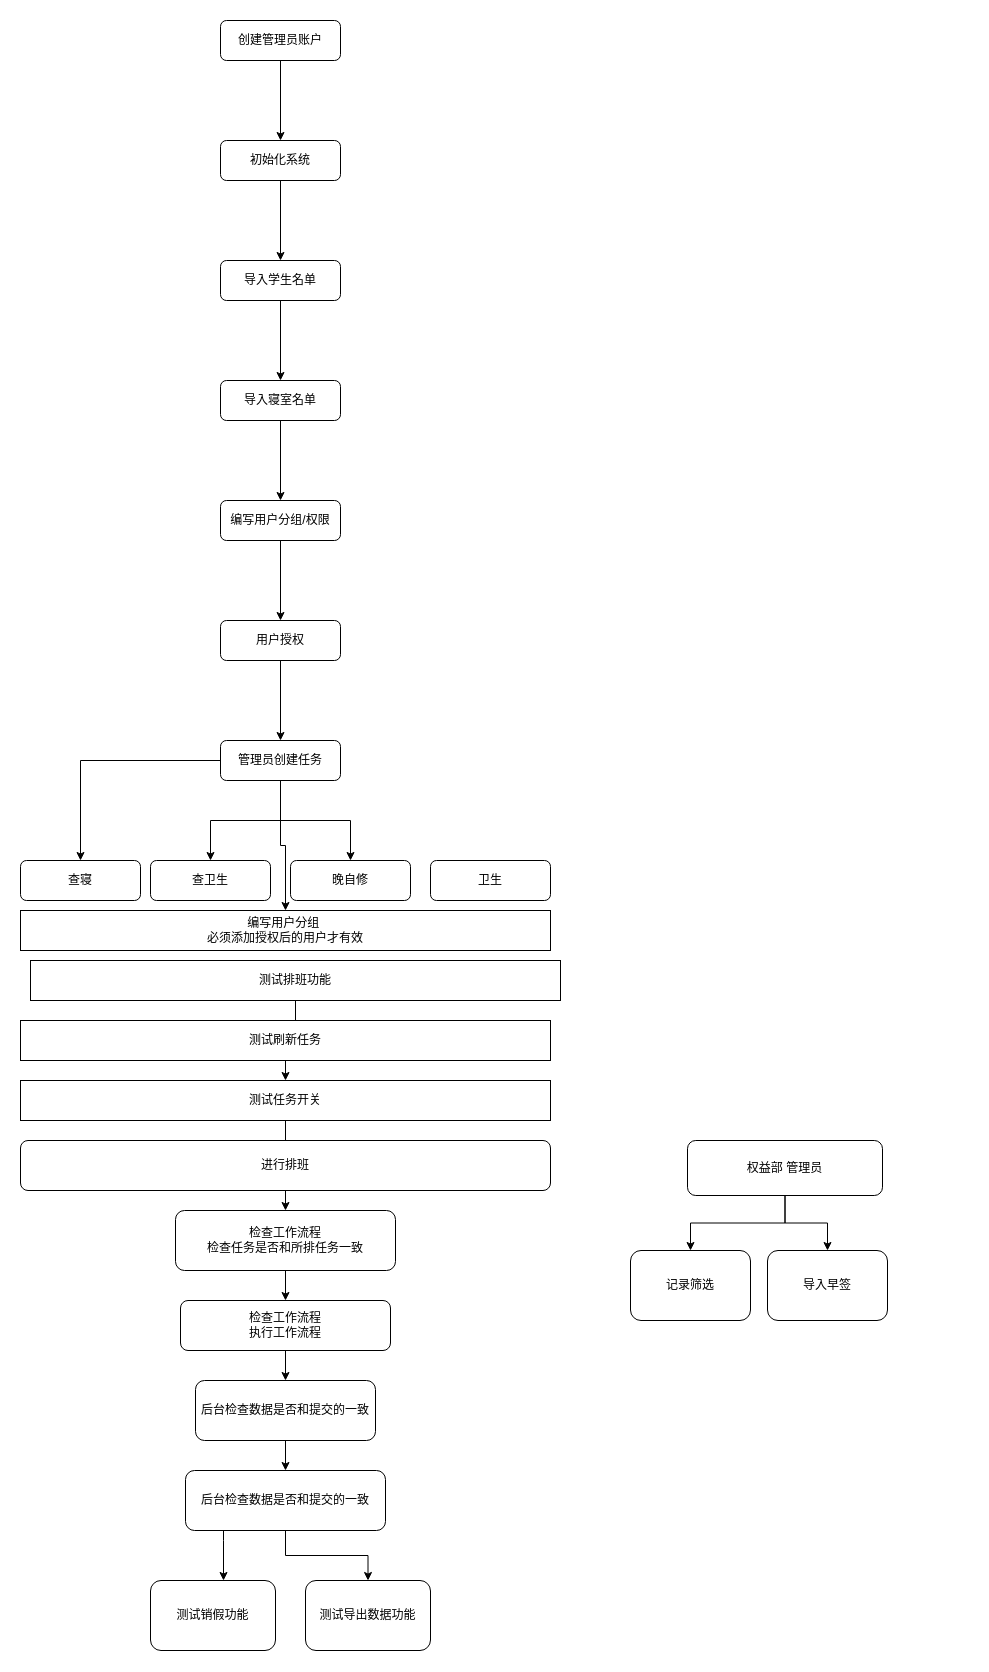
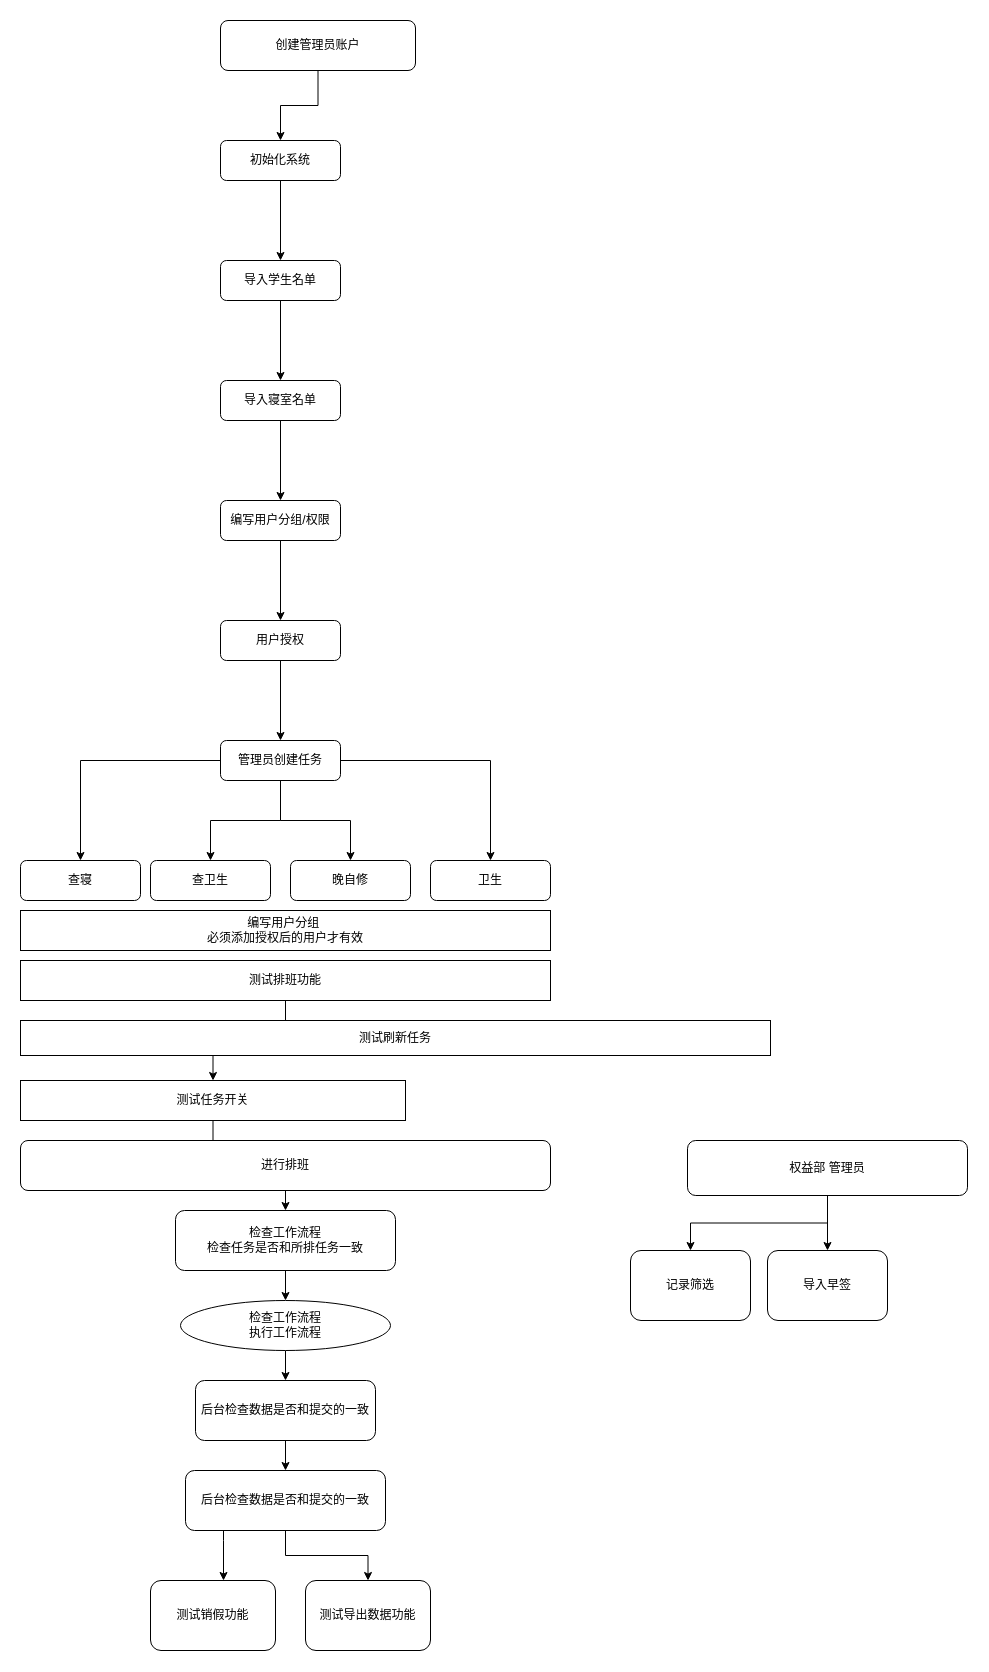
(281, 41) -> (318, 46)
(286, 860) -> (462, 761)
(296, 981) -> (286, 981)
(286, 1041) -> (396, 1038)
(286, 1101) -> (213, 1101)
(785, 1168) -> (828, 1168)
(286, 1326) -> (286, 1326)
